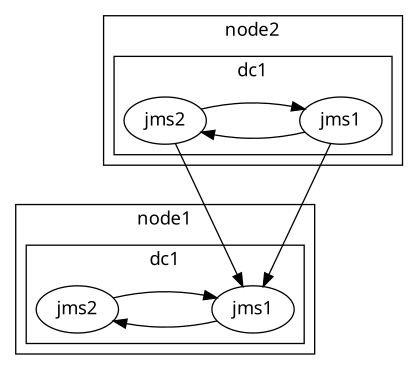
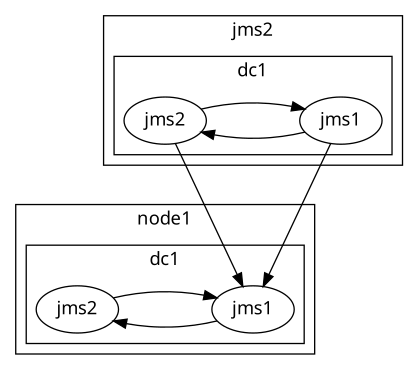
(253, 31) -> (253, 31)
